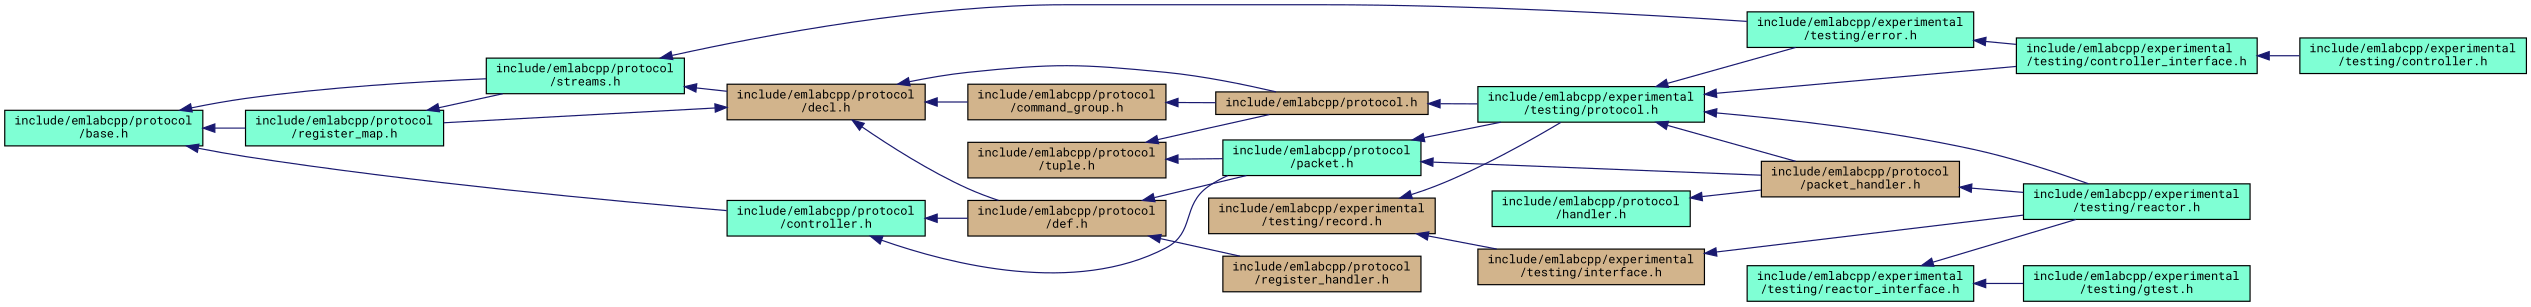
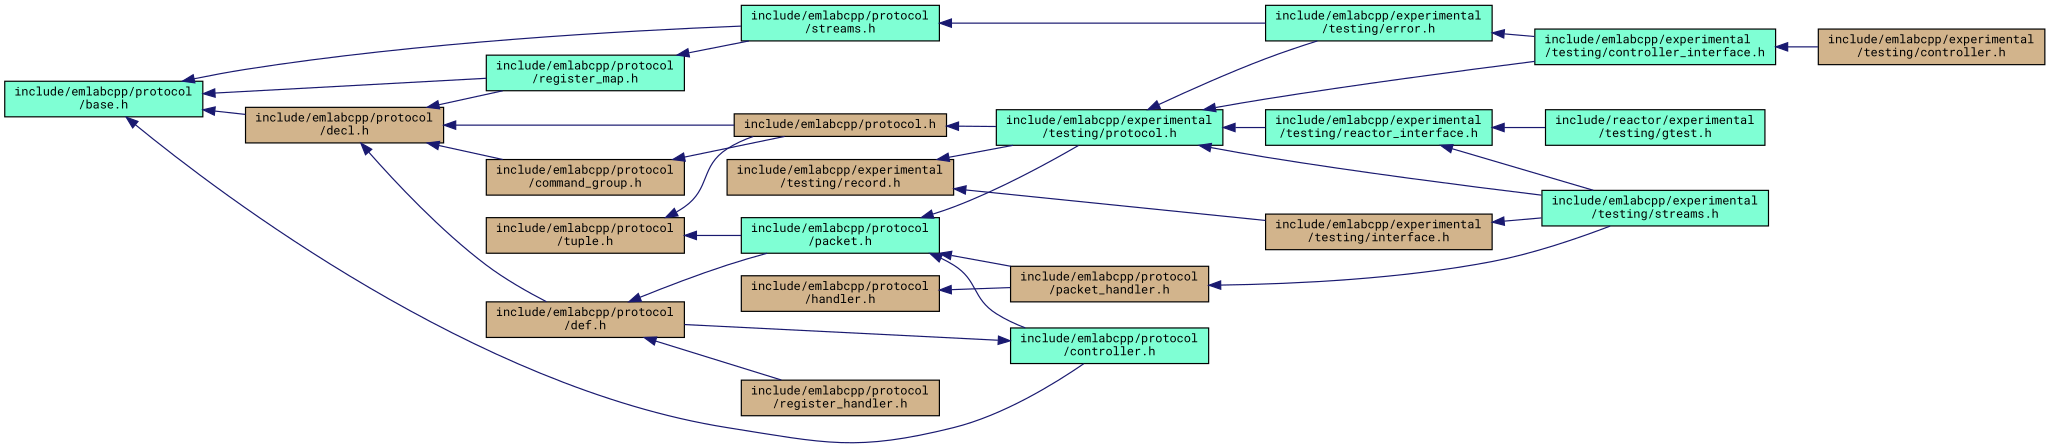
(2413, 56) -> (1932, 47)
(712, 90) -> (230, 113)
(1732, 143) -> (1250, 128)
(2137, 202) -> (1655, 208)
(1591, 209) -> (840, 294)
(1073, 272) -> (980, 297)
(2137, 283) -> (1655, 128)
